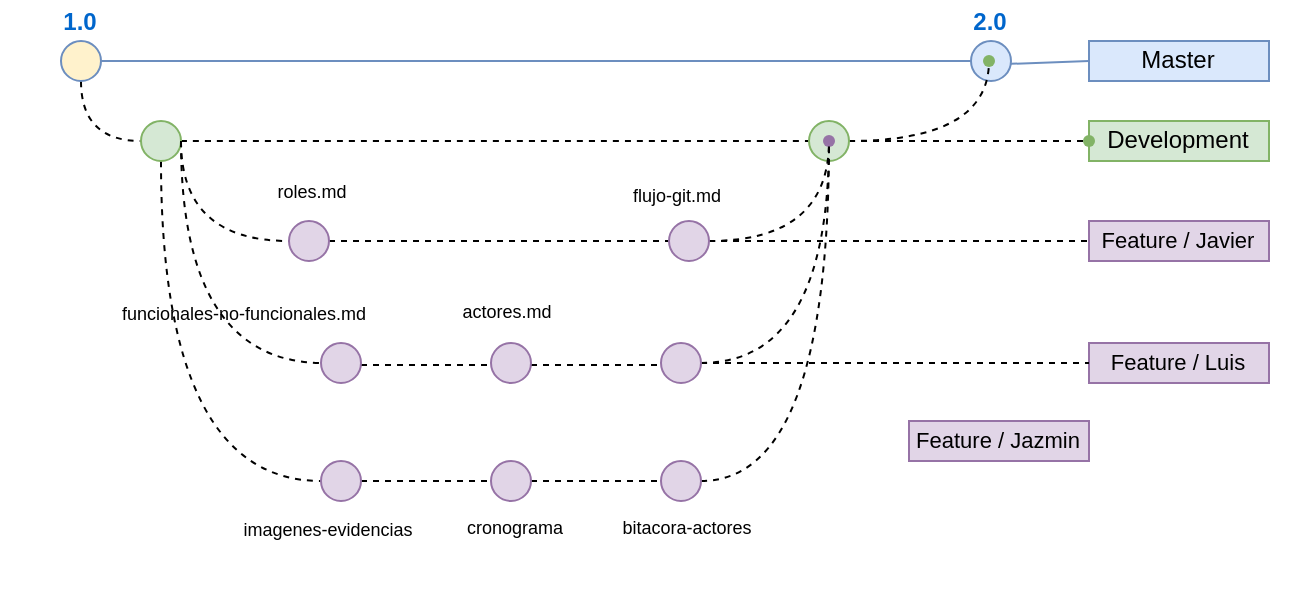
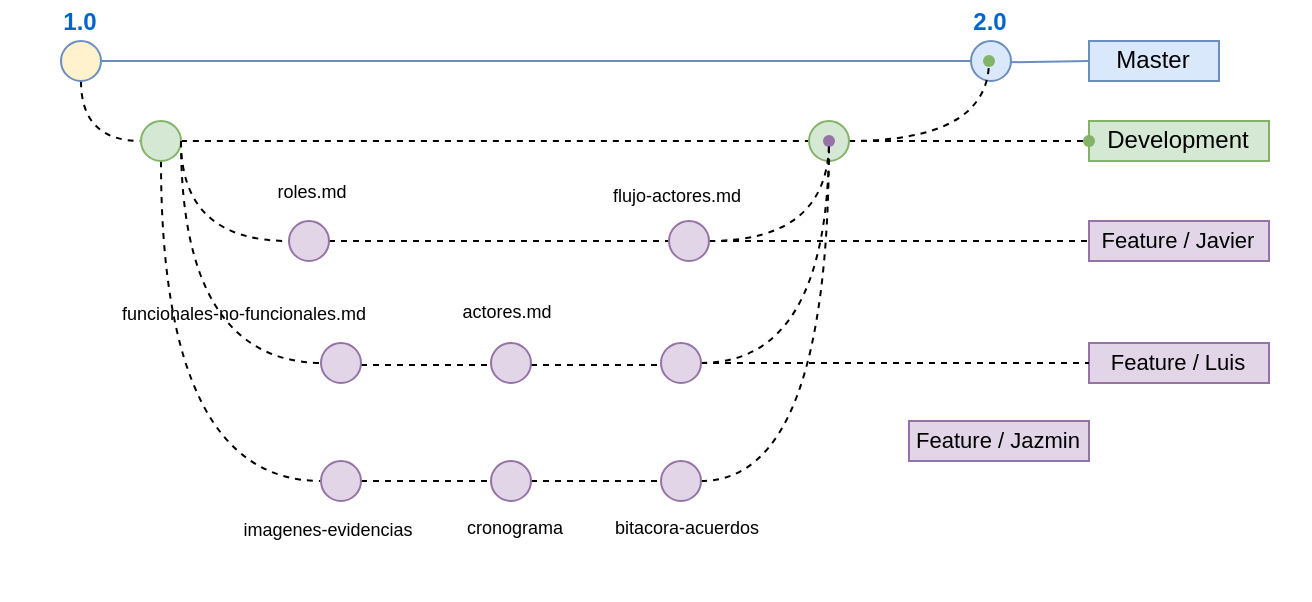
(1179, 61) -> (1154, 61)
(678, 195) -> (678, 195)
(688, 527) -> (688, 527)
